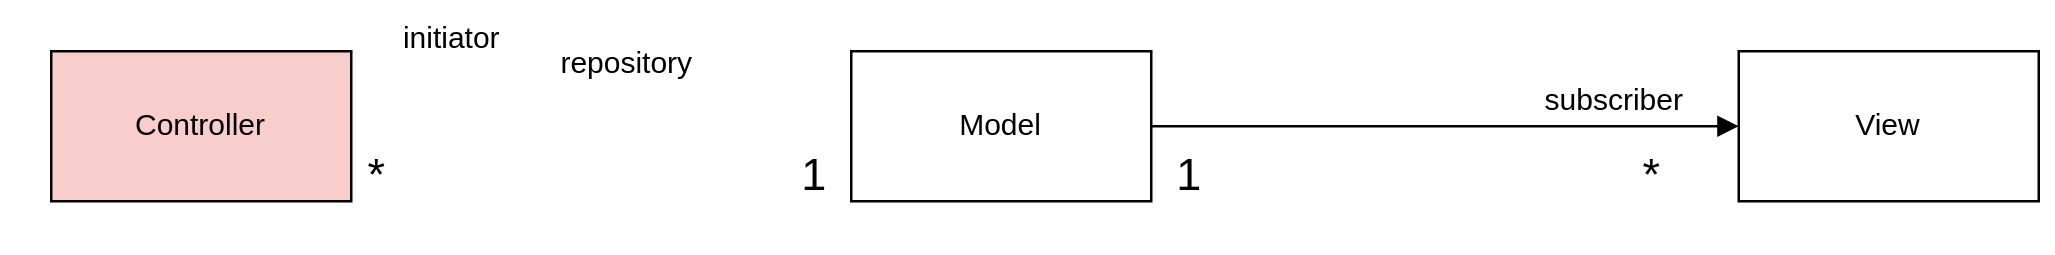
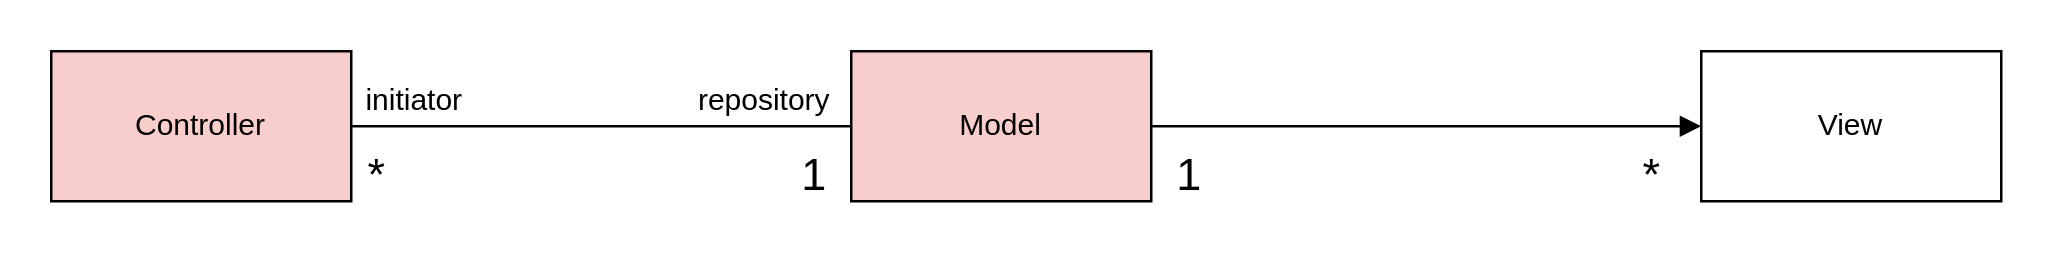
(451, 39) -> (414, 101)
(626, 64) -> (764, 101)
(1614, 101) -> none
none -> (601, 126)
(1001, 126) -> (1001, 126)
(1889, 126) -> (1851, 126)
